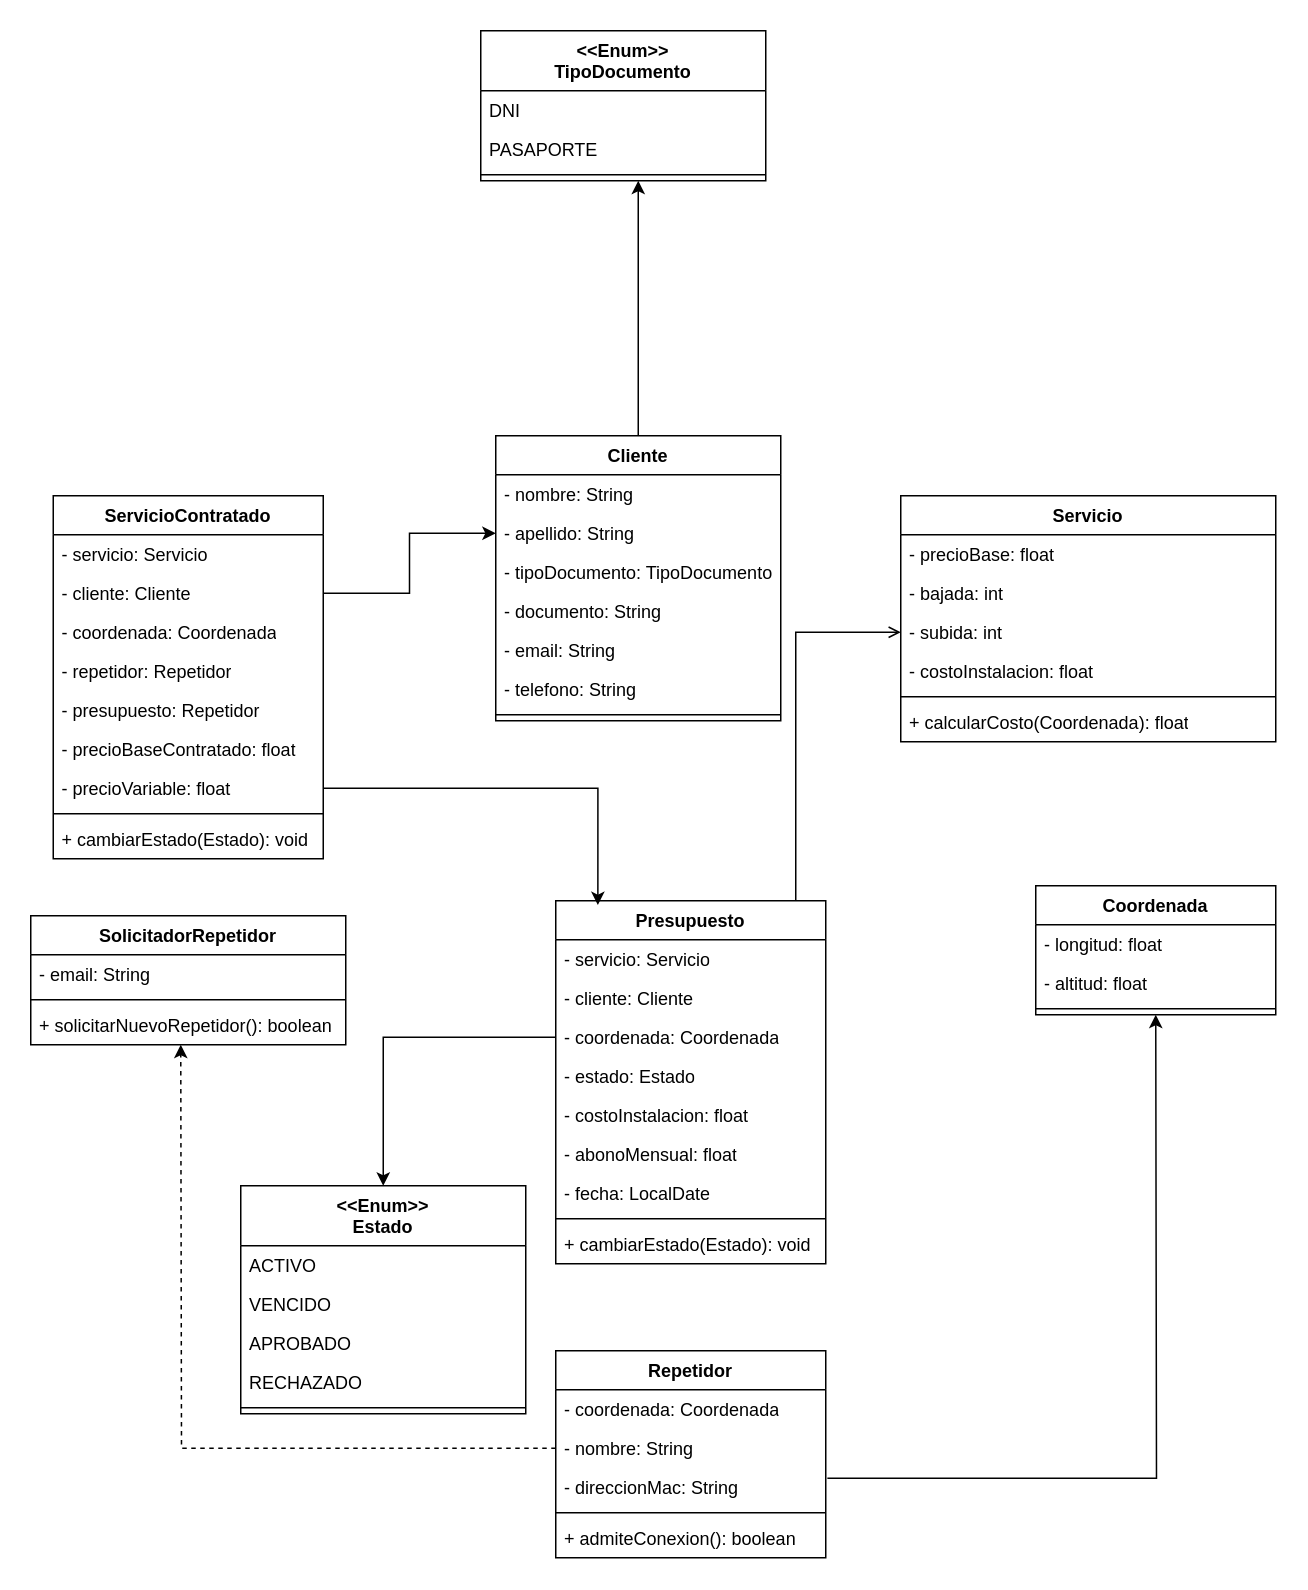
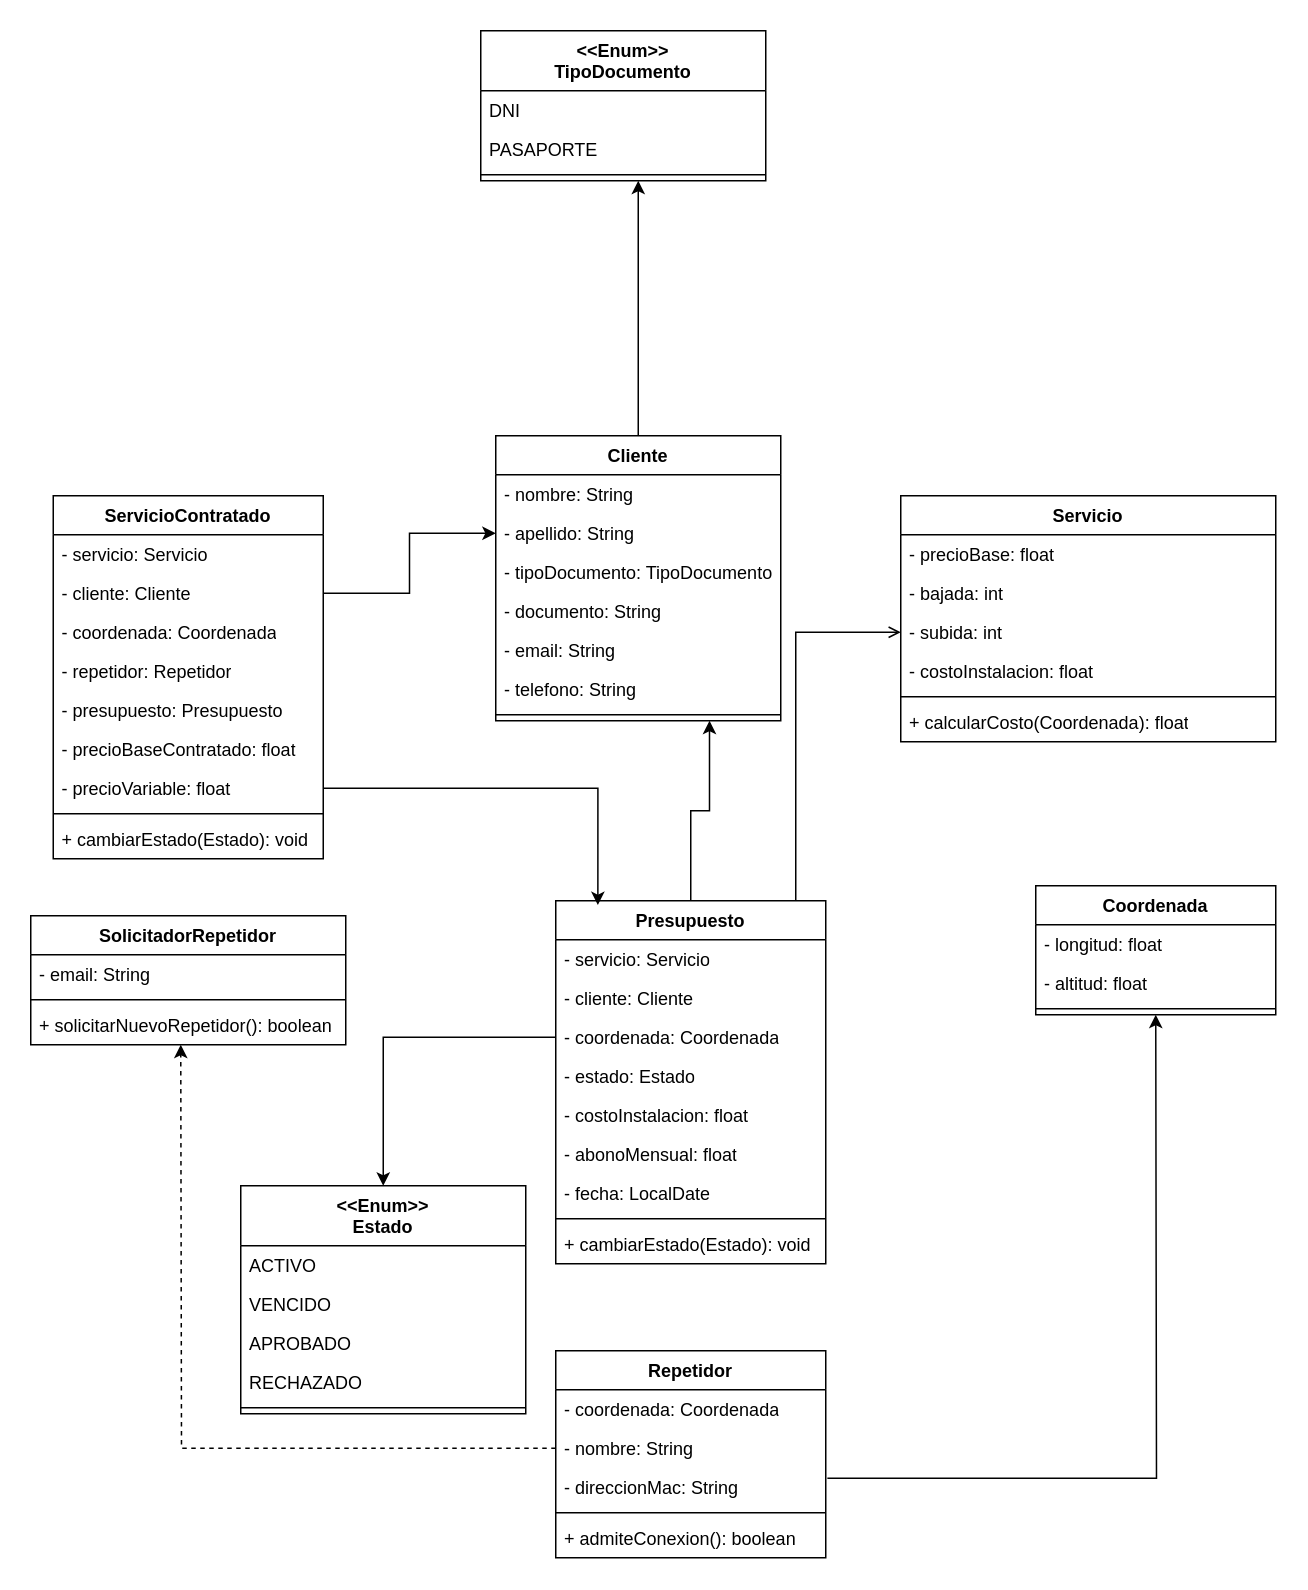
(174, 712) -> (186, 712)
none -> (695, 811)
